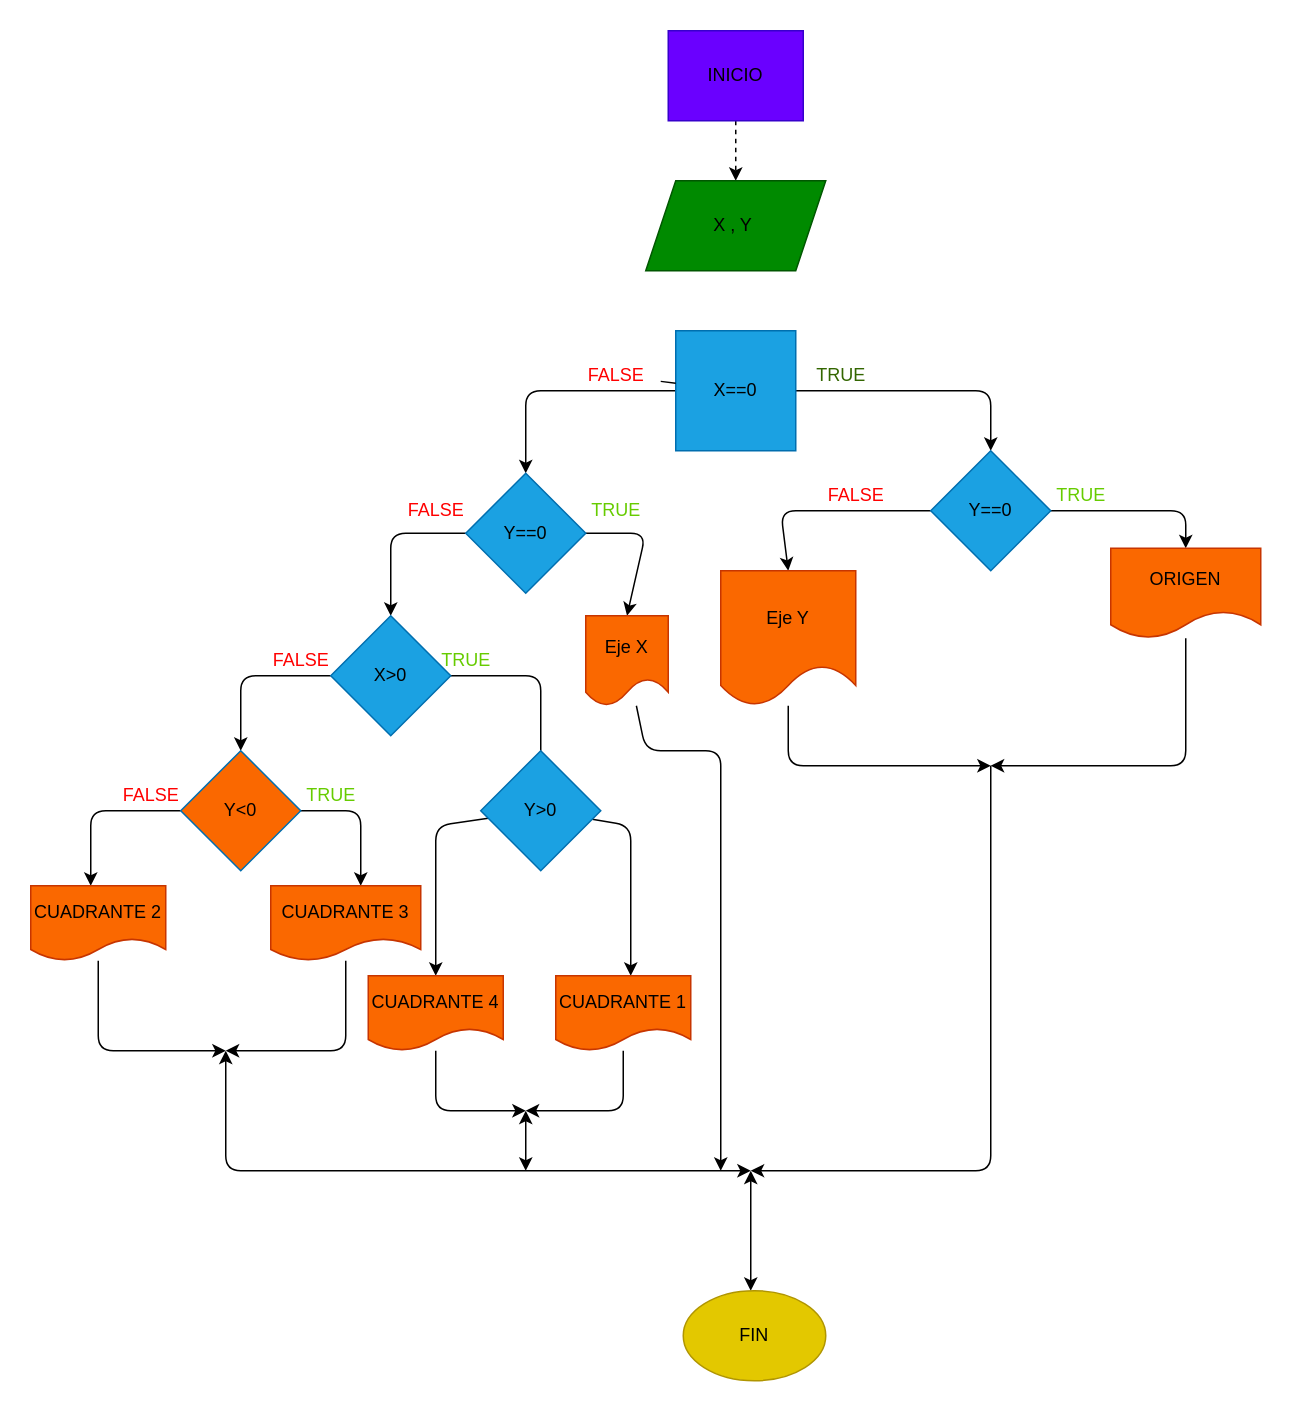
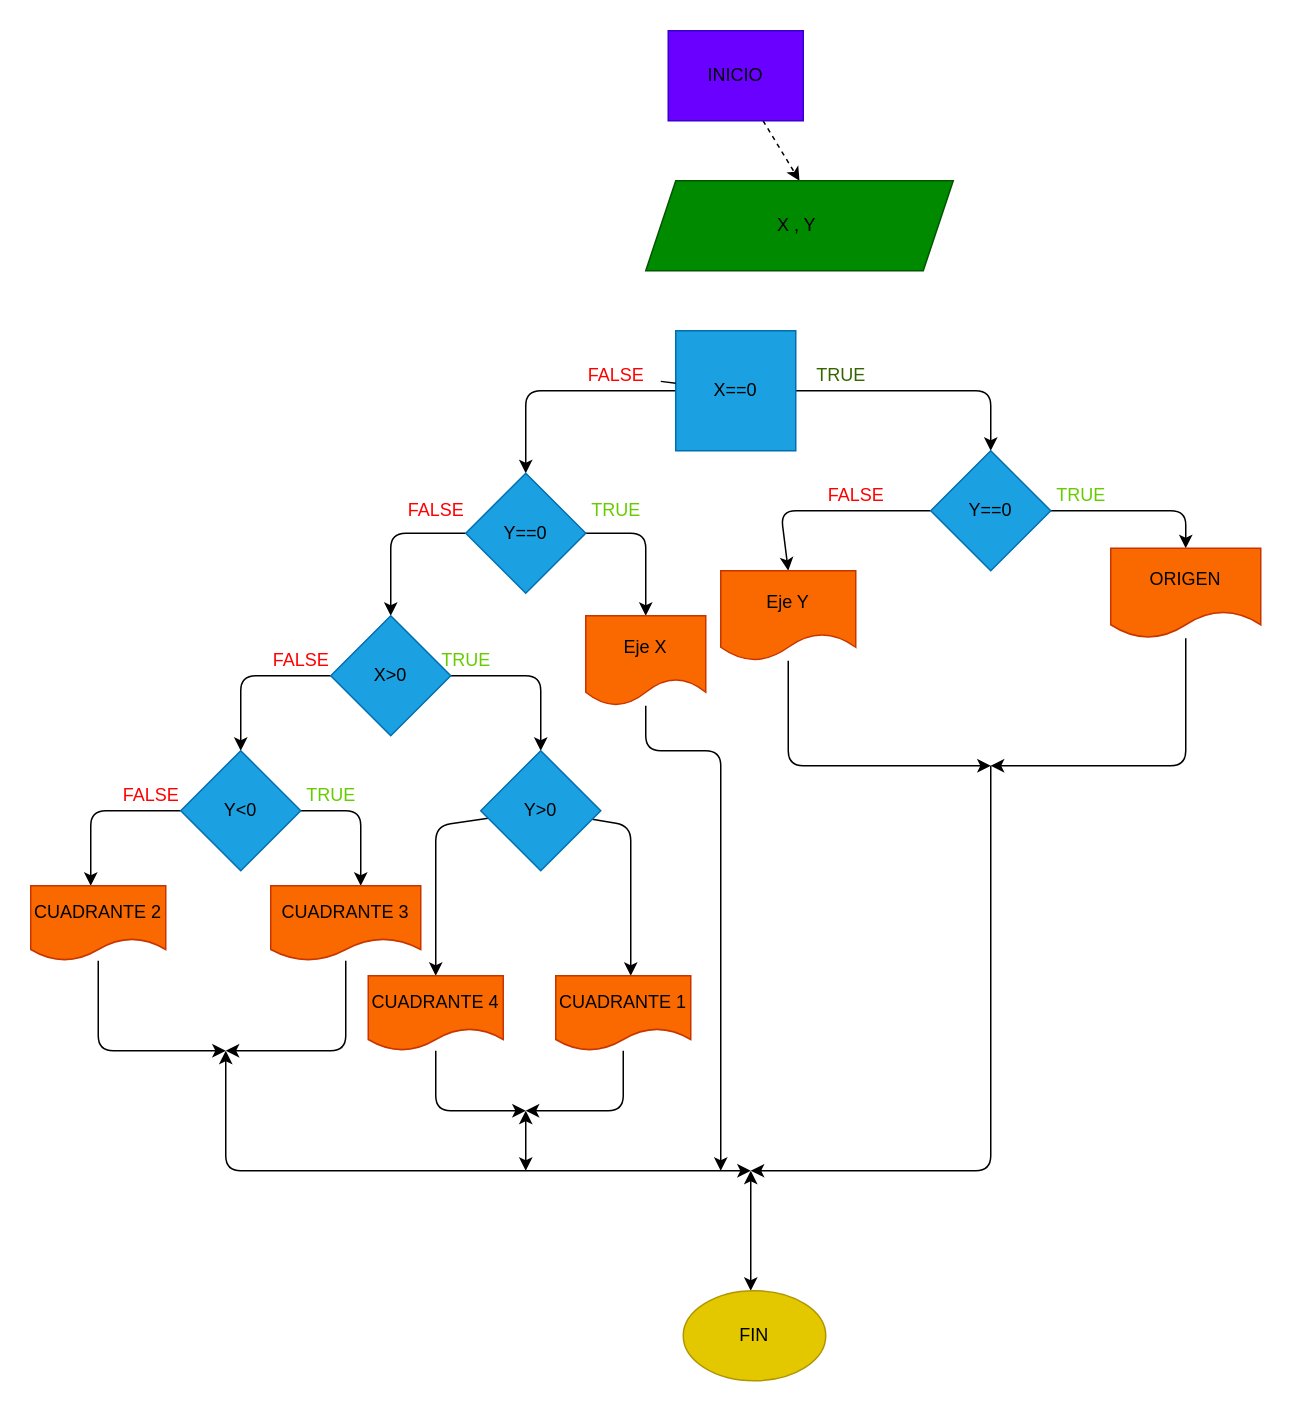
(736, 226) -> (800, 226)
(788, 638) -> (788, 616)
(627, 661) -> (646, 661)
(541, 743) -> (541, 739)
(241, 811) -> (241, 811)
